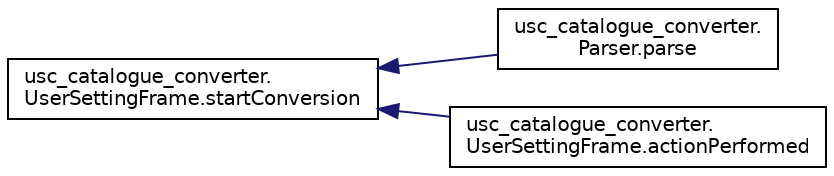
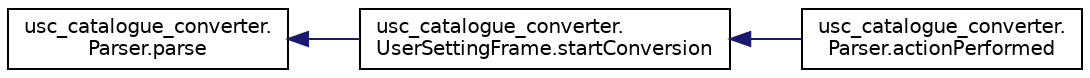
(448, 60) -> (334, 39)
(638, 137) -> (942, 39)
